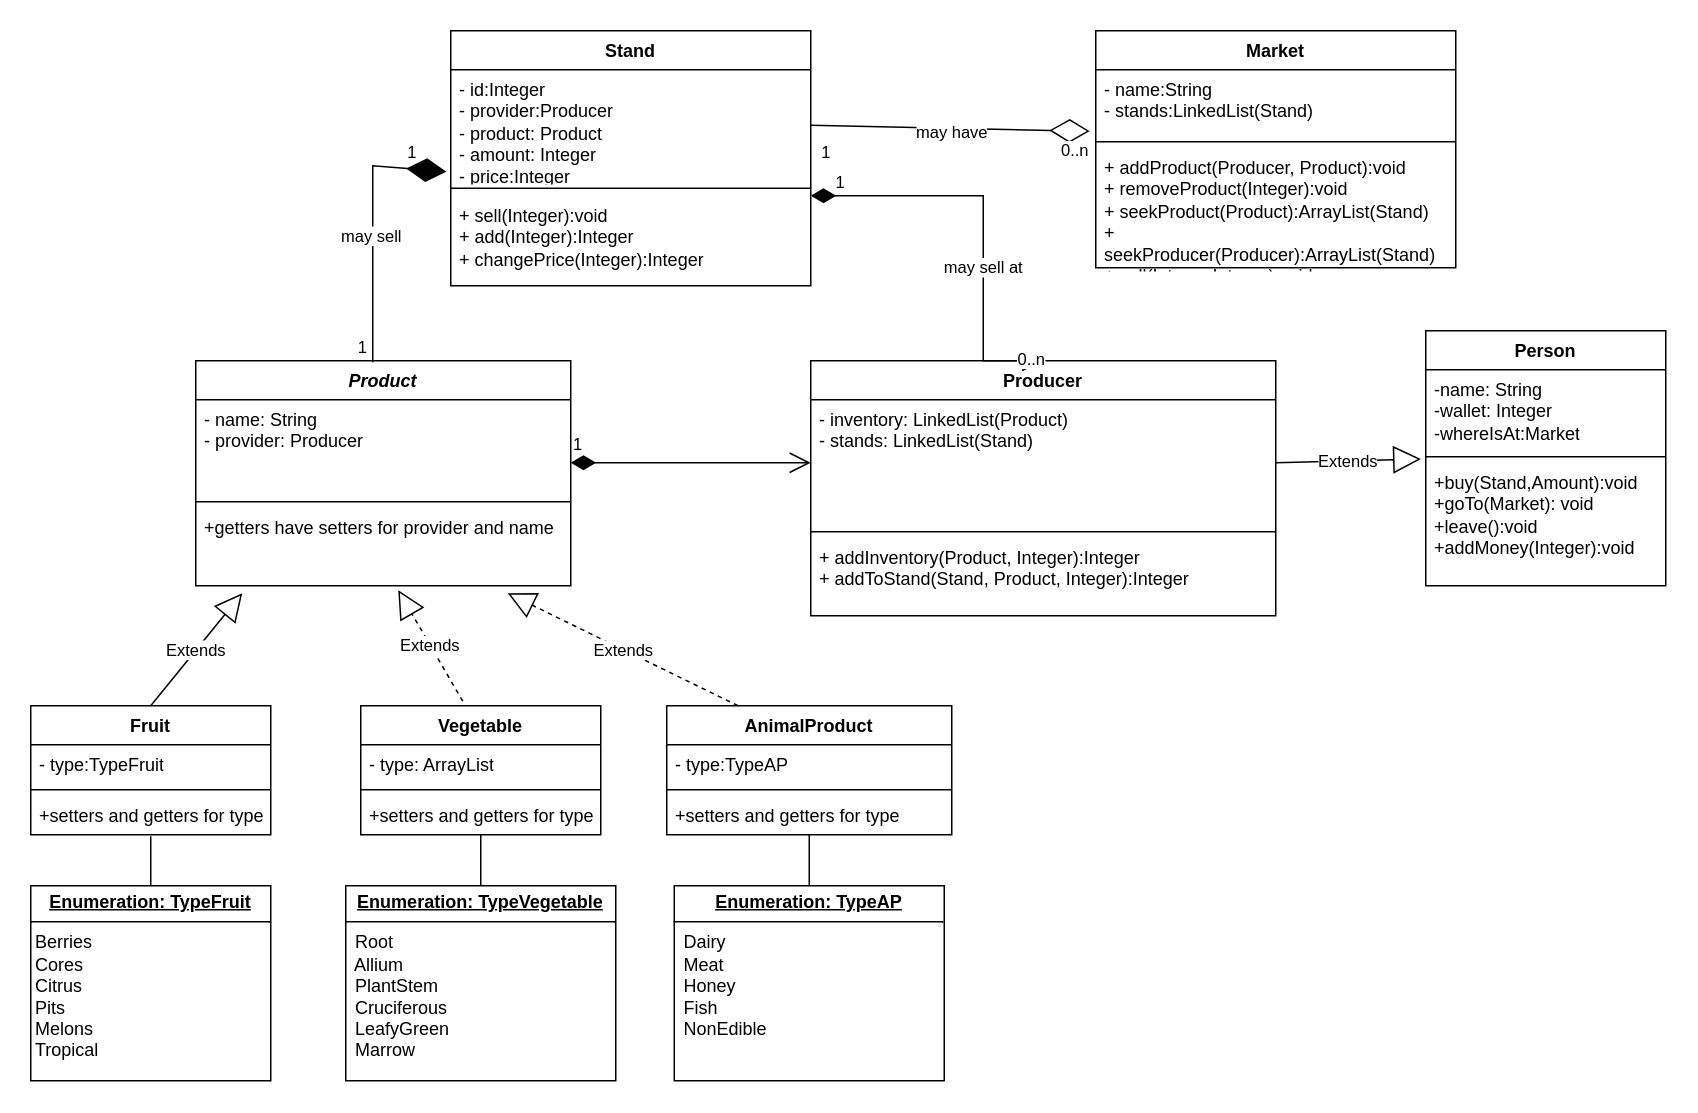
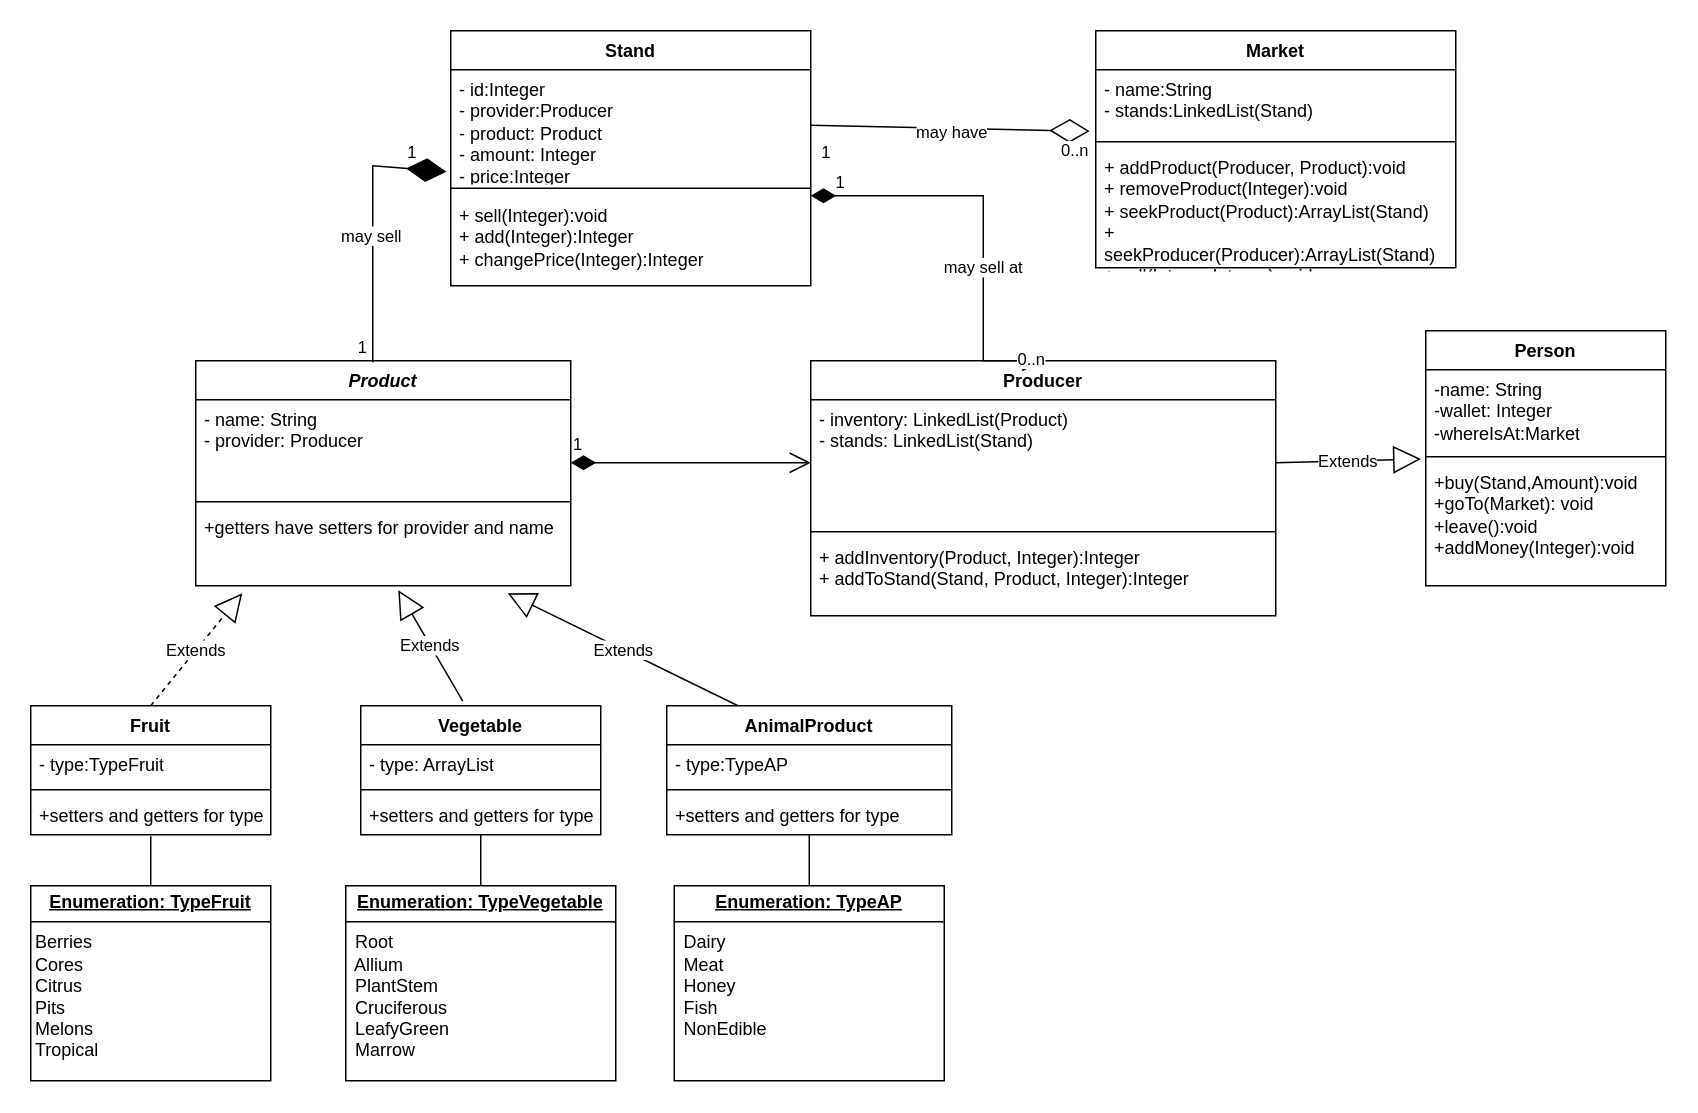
(448, 676) -> (448, 676)
(689, 682) -> (689, 682)
(169, 683) -> (169, 683)
